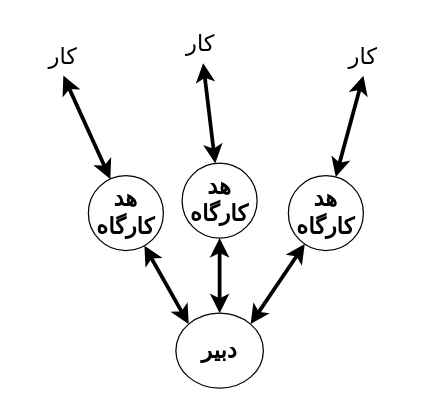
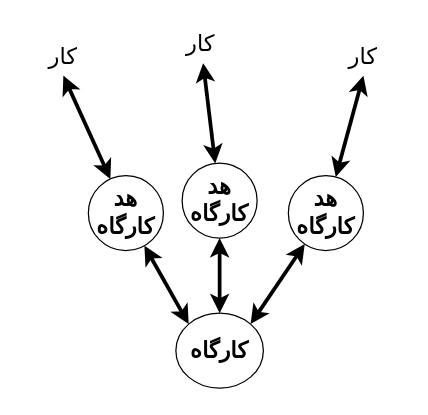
(219, 351) -> (219, 351)
